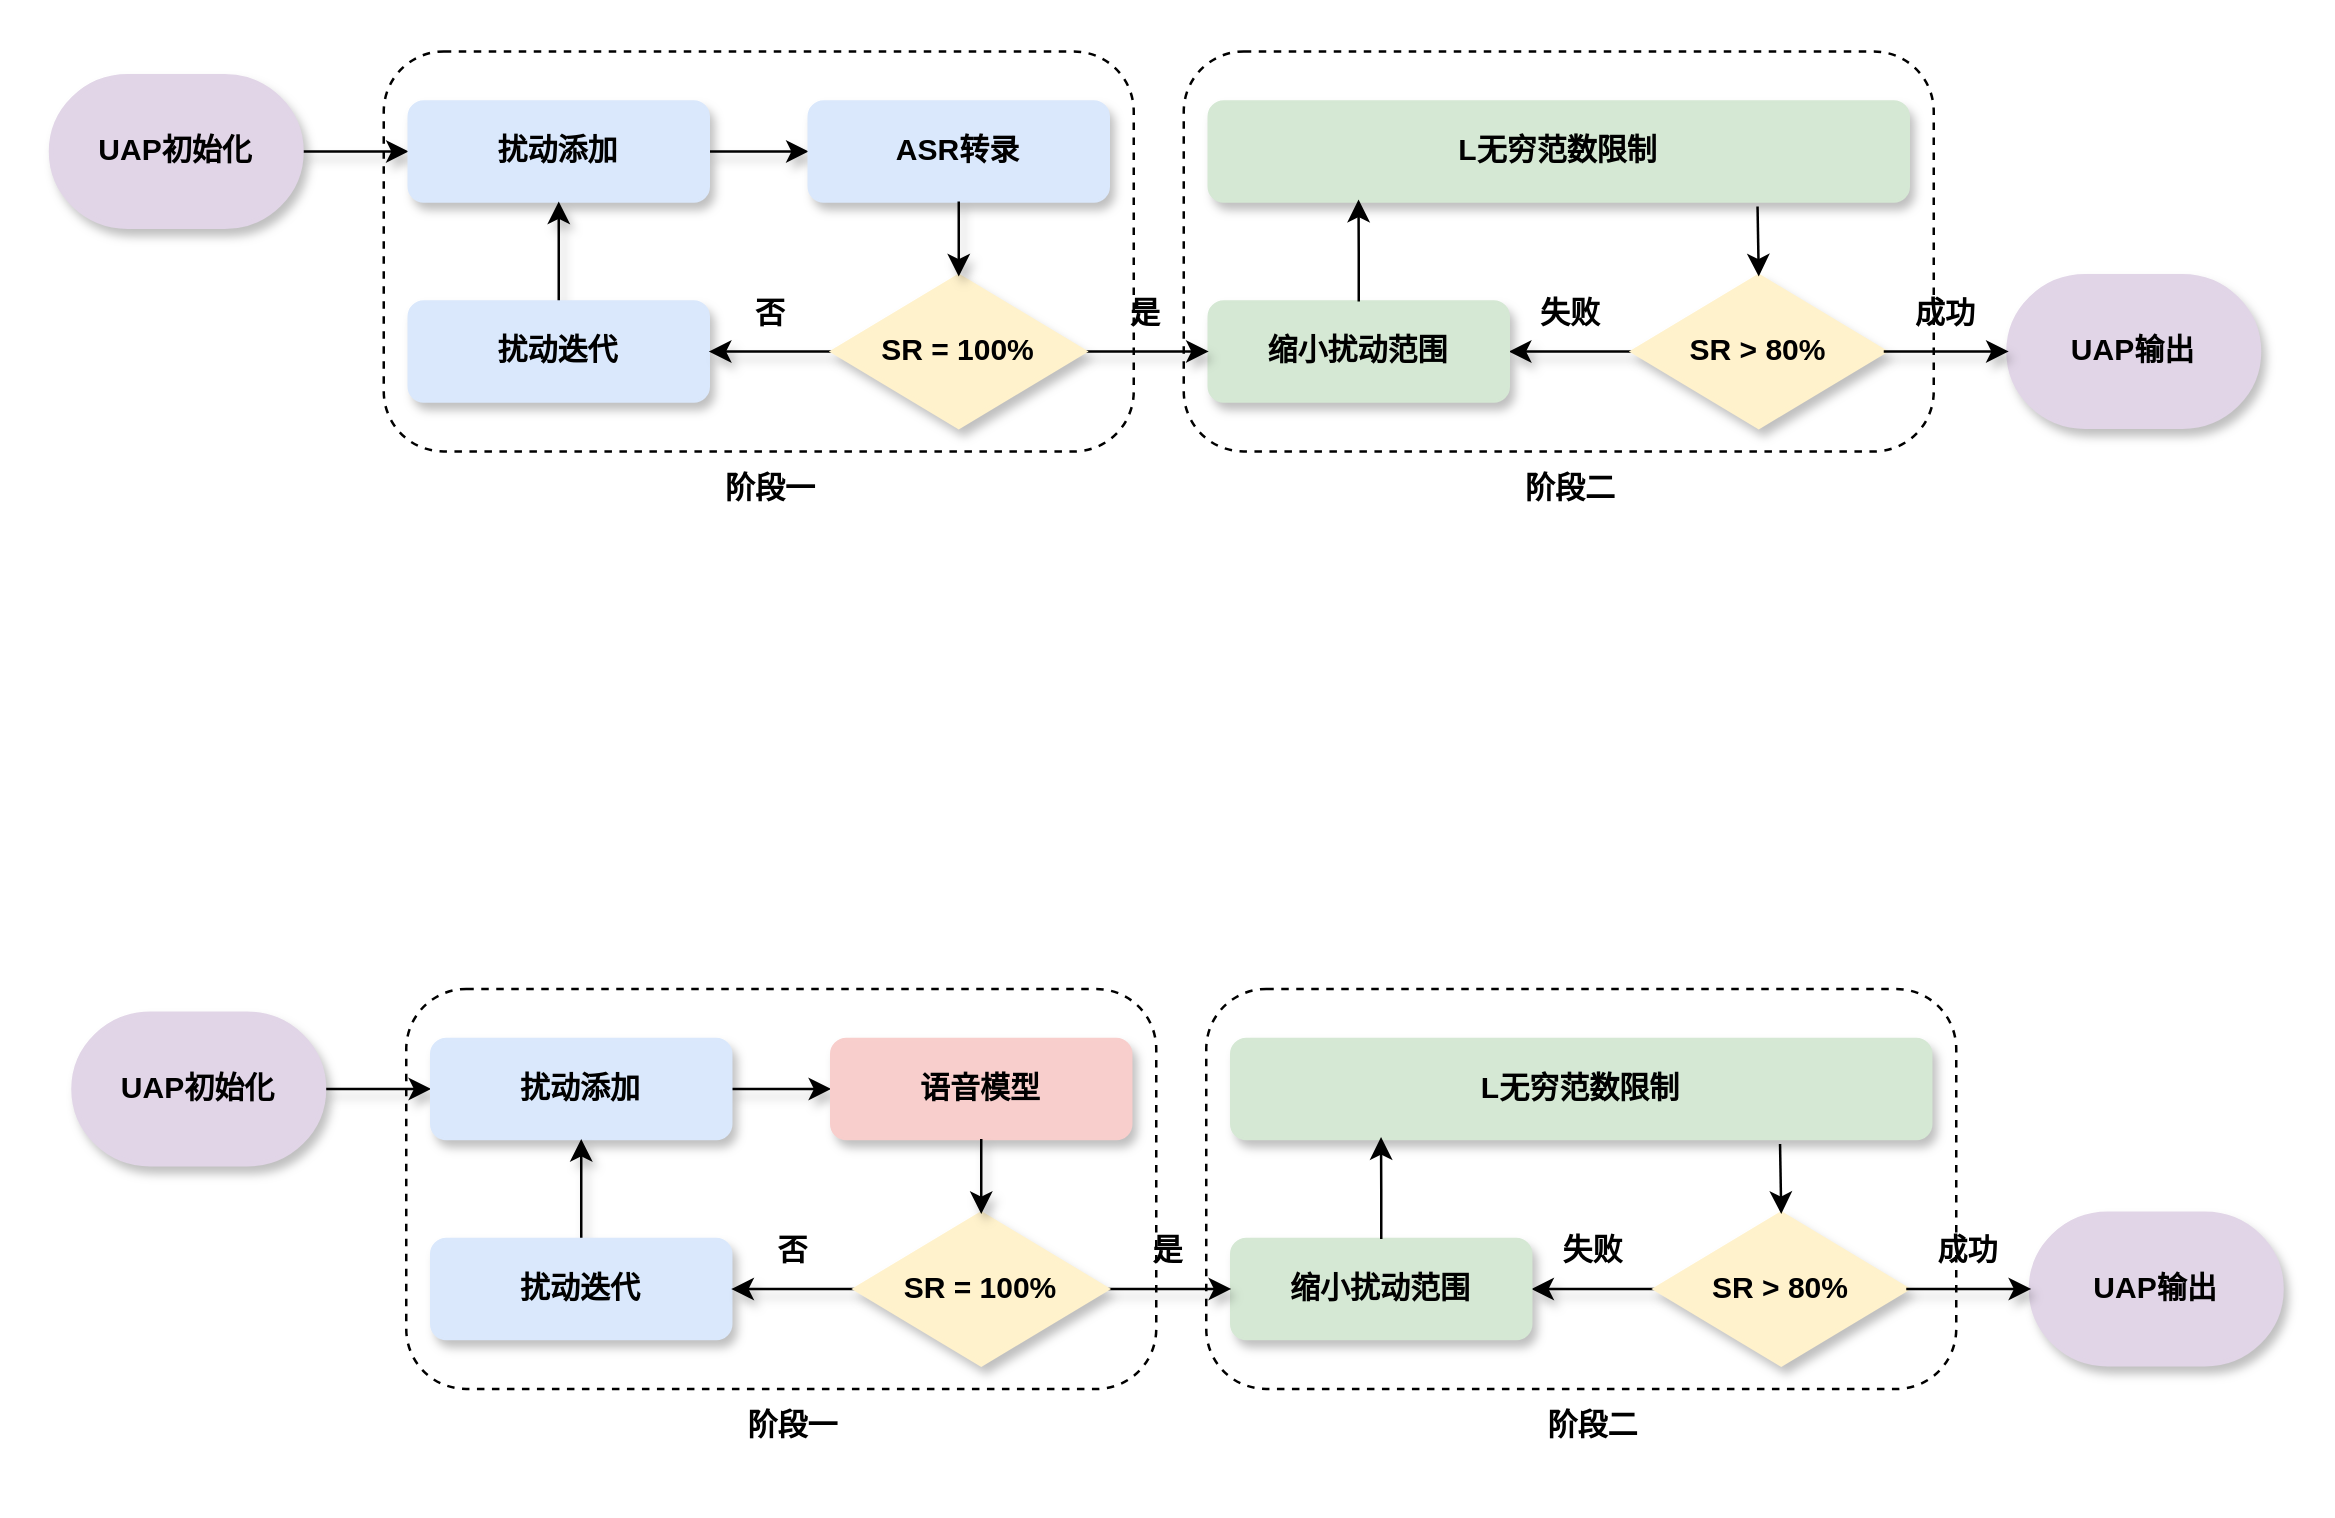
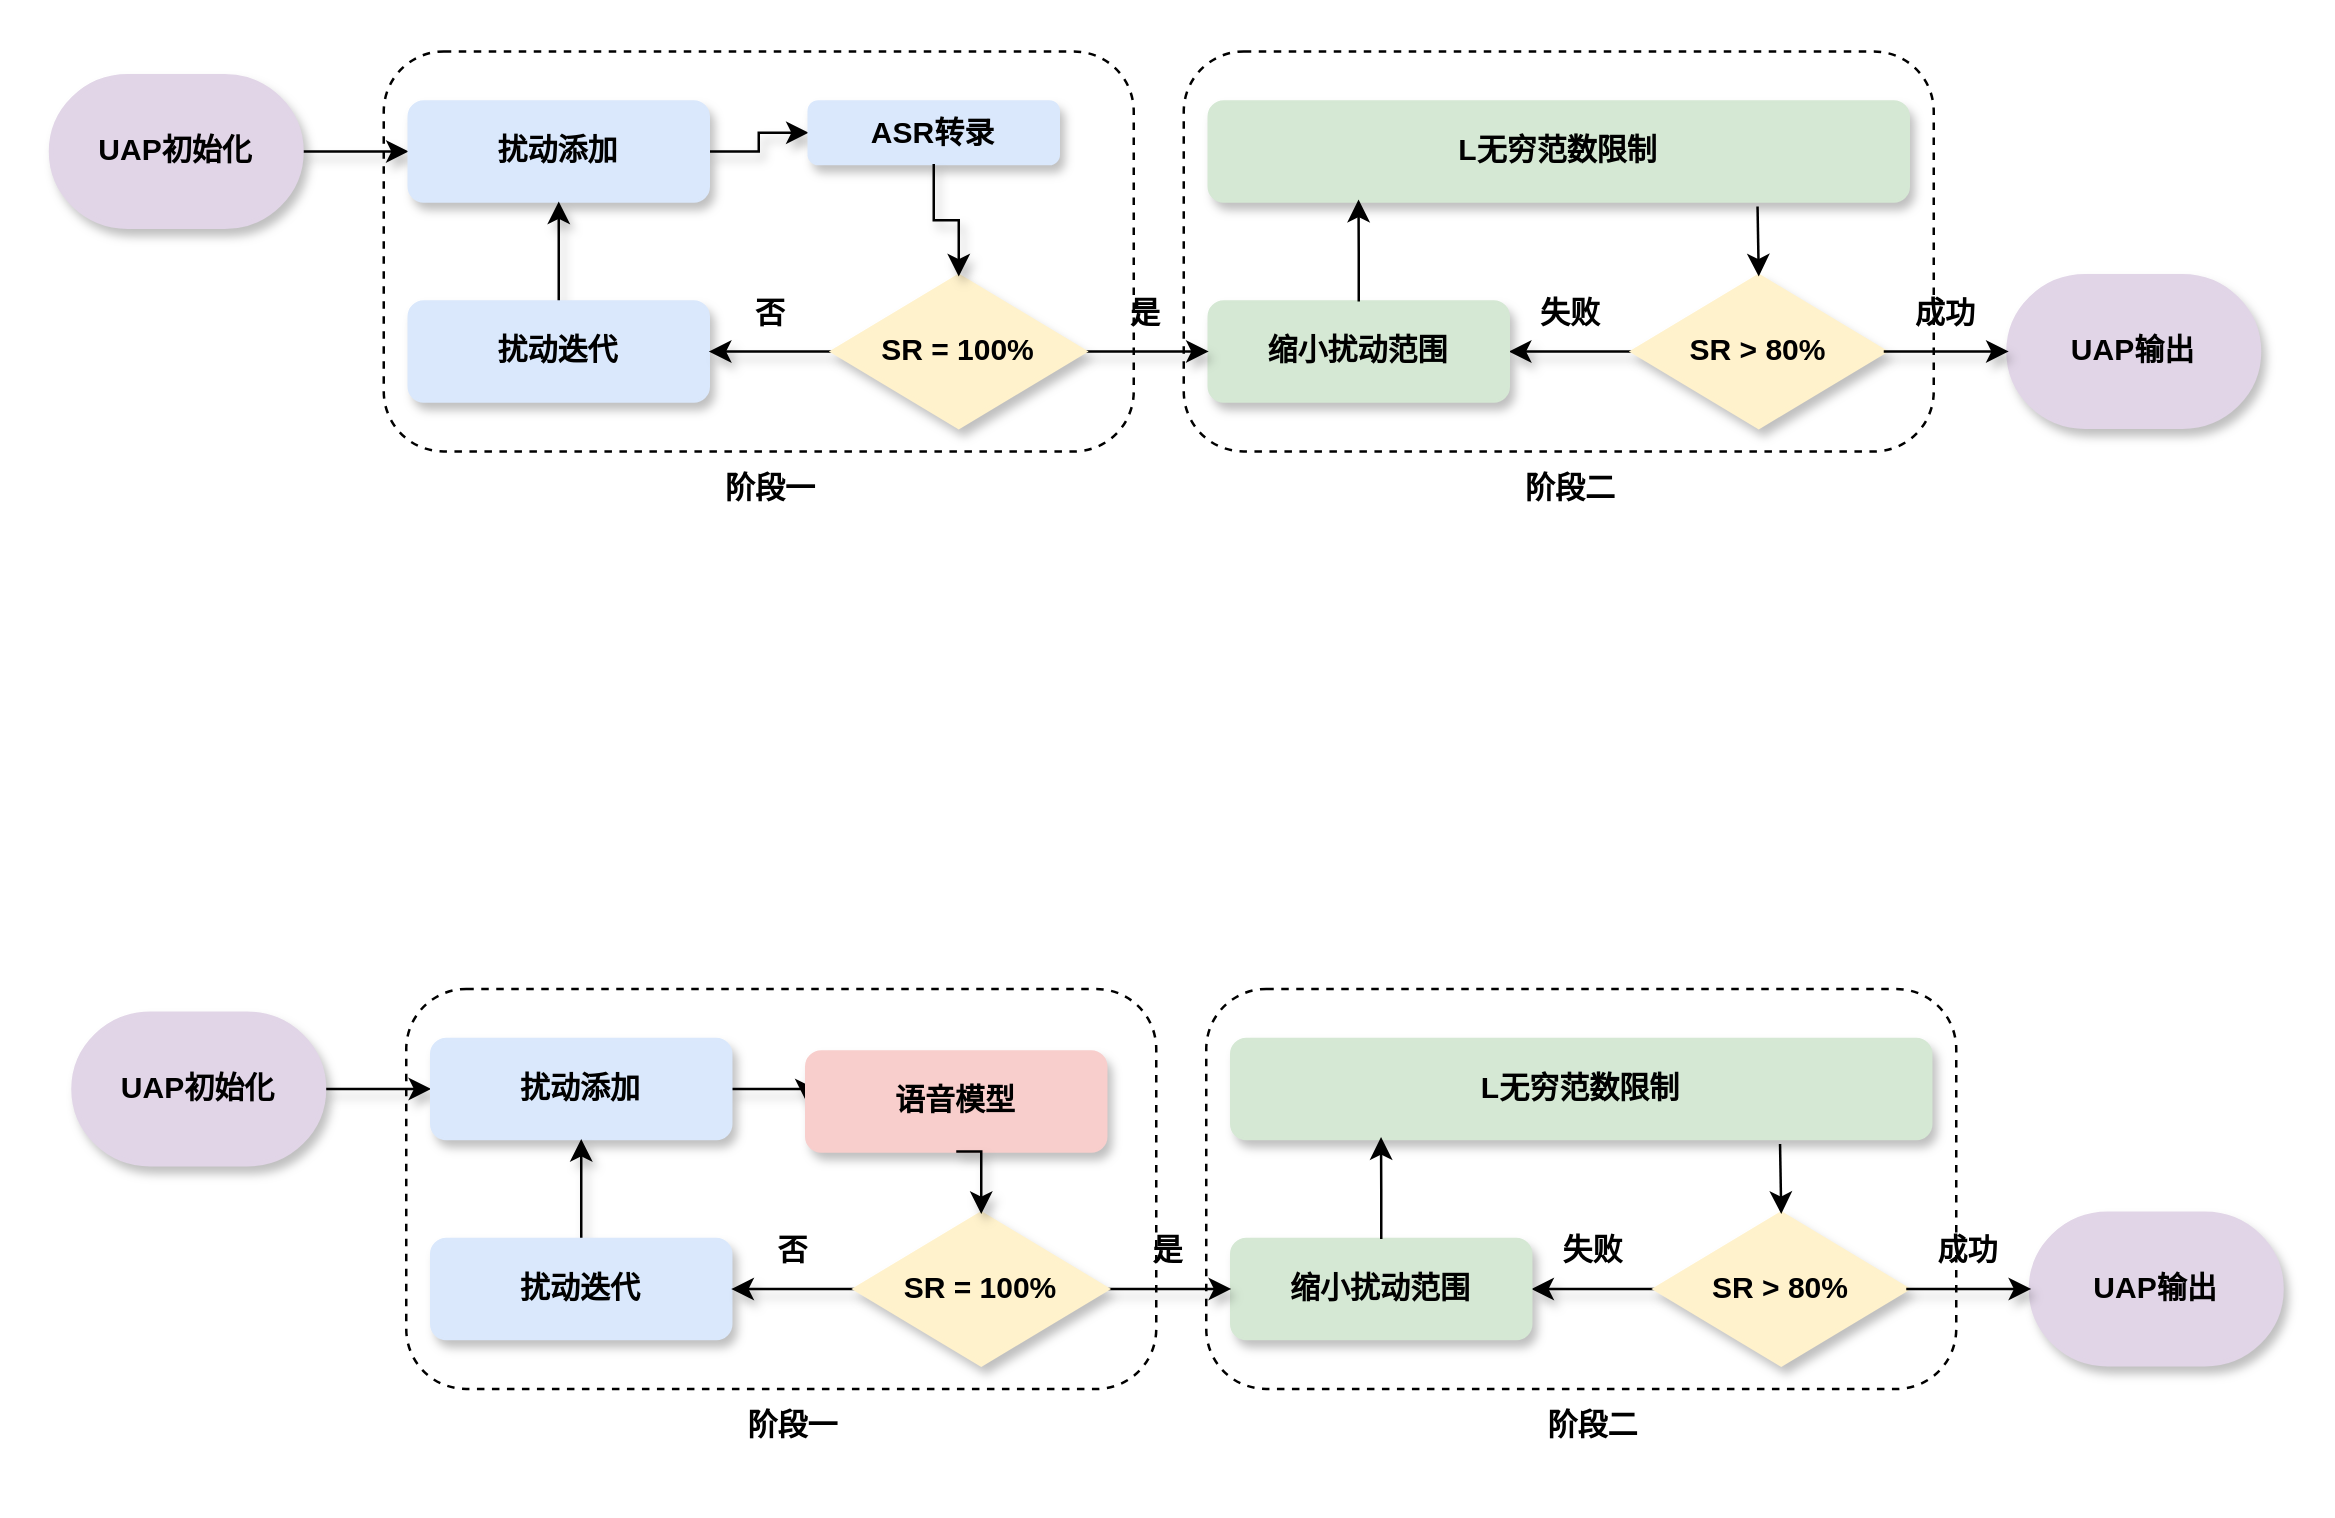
(959, 151) -> (934, 133)
(981, 1089) -> (956, 1101)
